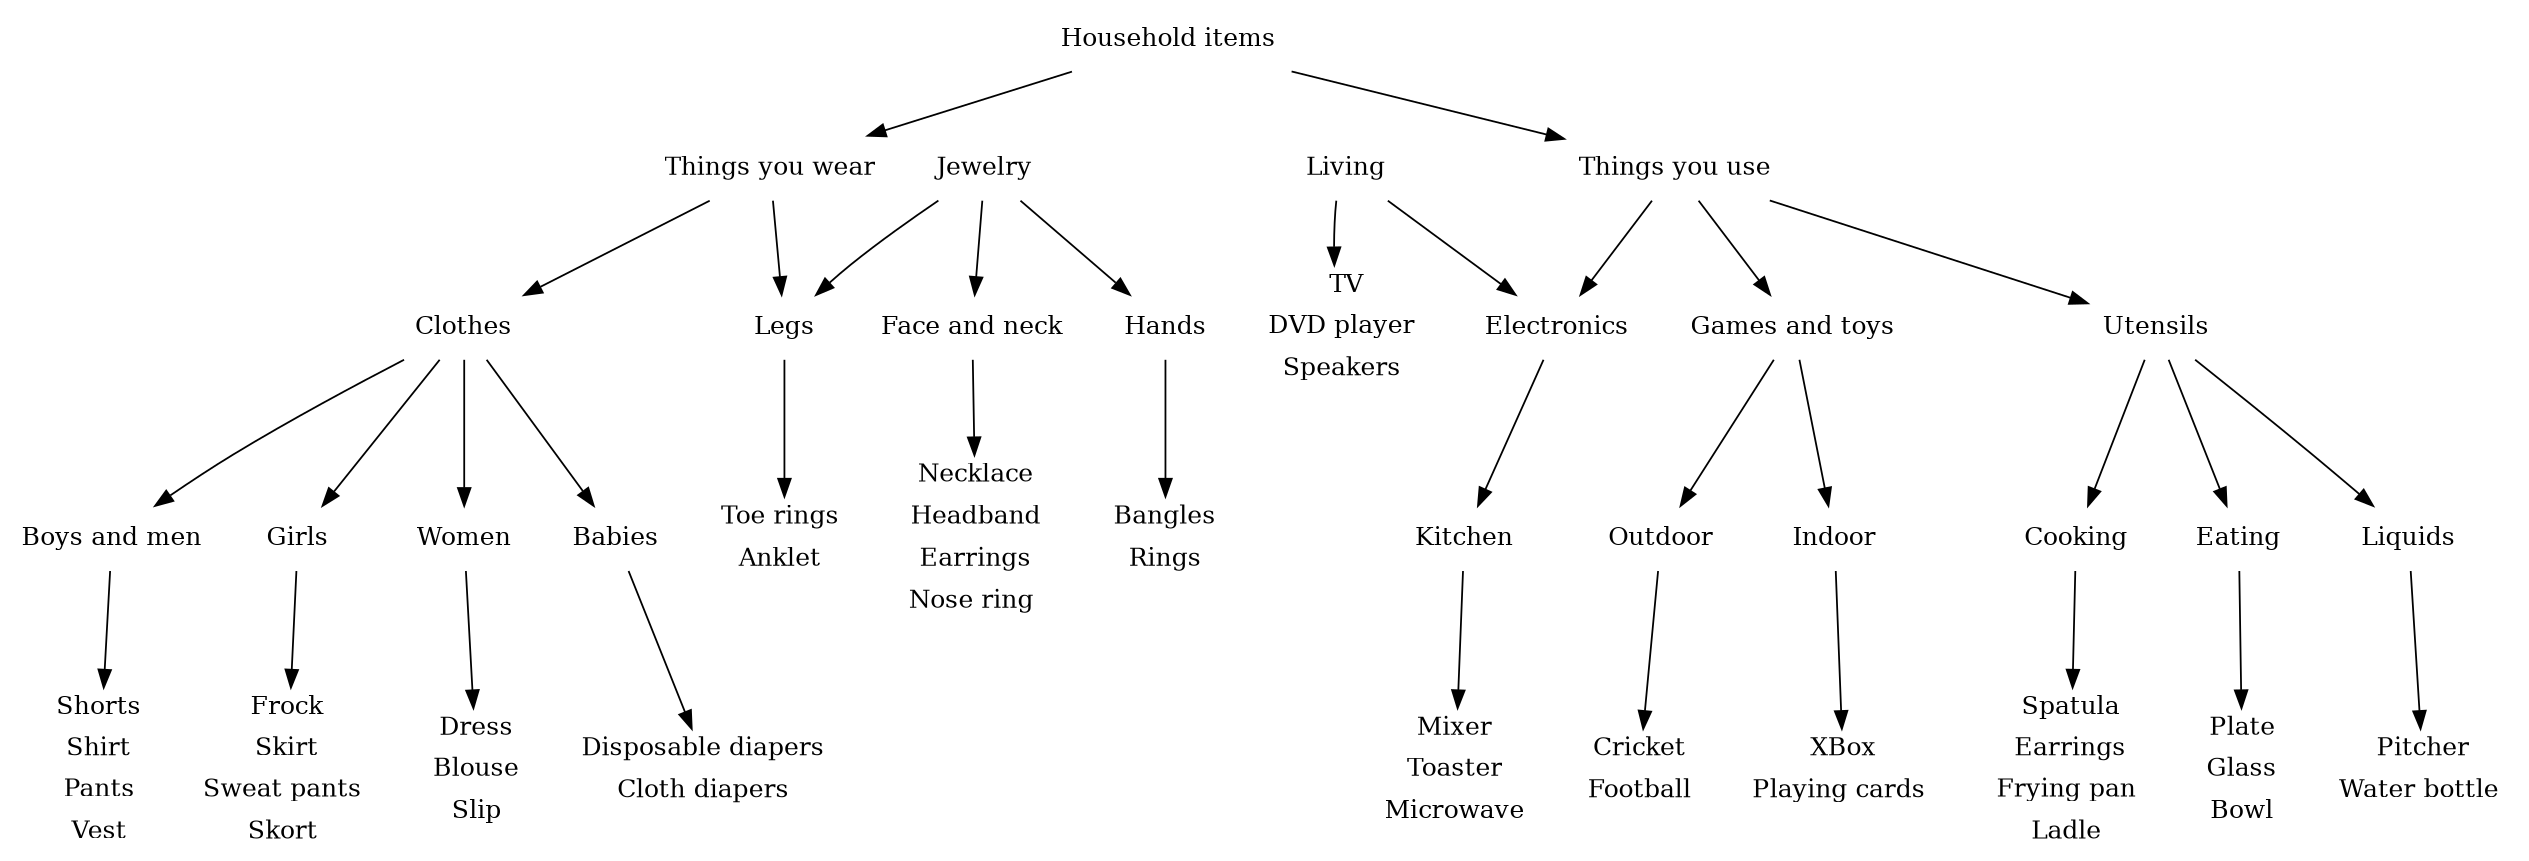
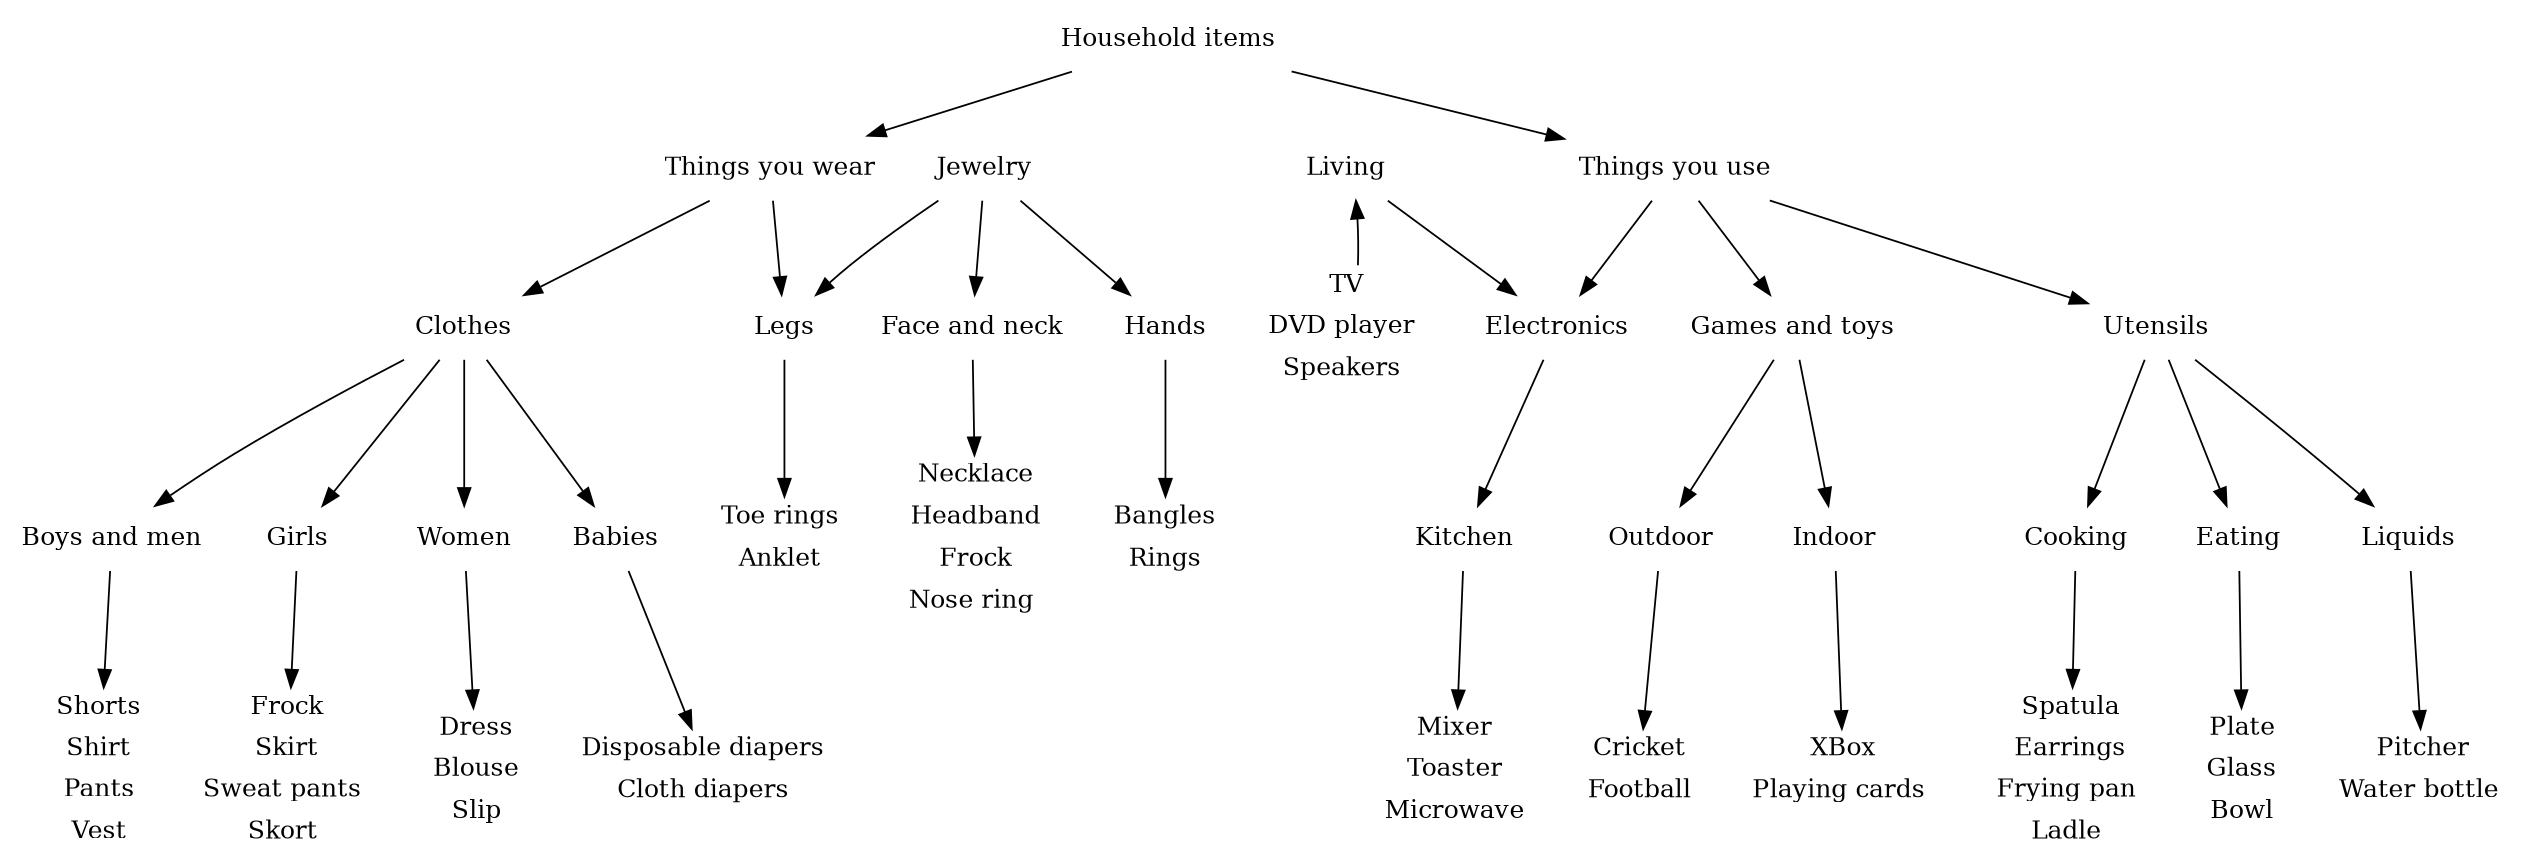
(1335, 224) -> (1358, 242)
(976, 558) -> (976, 558)
